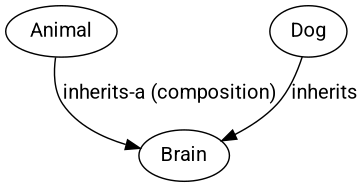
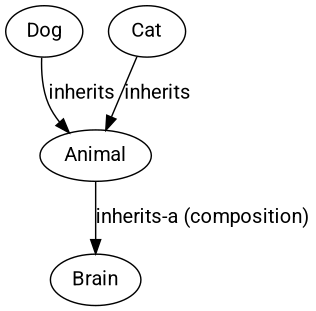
none -> (147, 31)
(278, 104) -> (45, 92)
